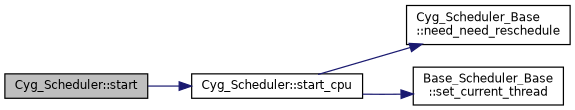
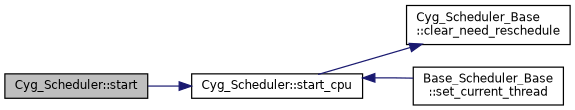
(488, 25) -> (488, 25)
(382, 94) -> (394, 78)
